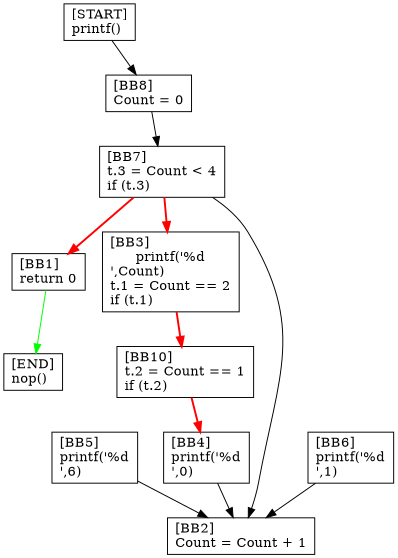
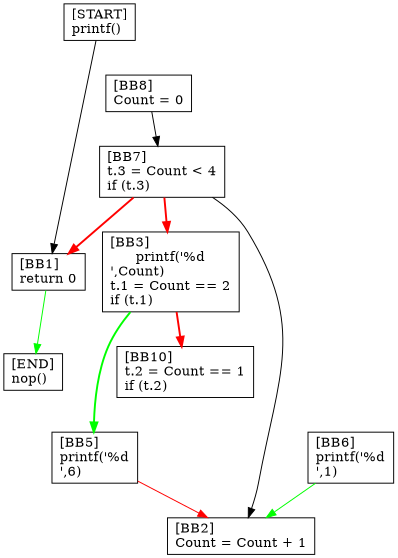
(121, 54) -> (75, 142)
none -> (102, 364)
(206, 458) -> none
(168, 497) -> (168, 497)
(295, 498) -> (295, 498)
